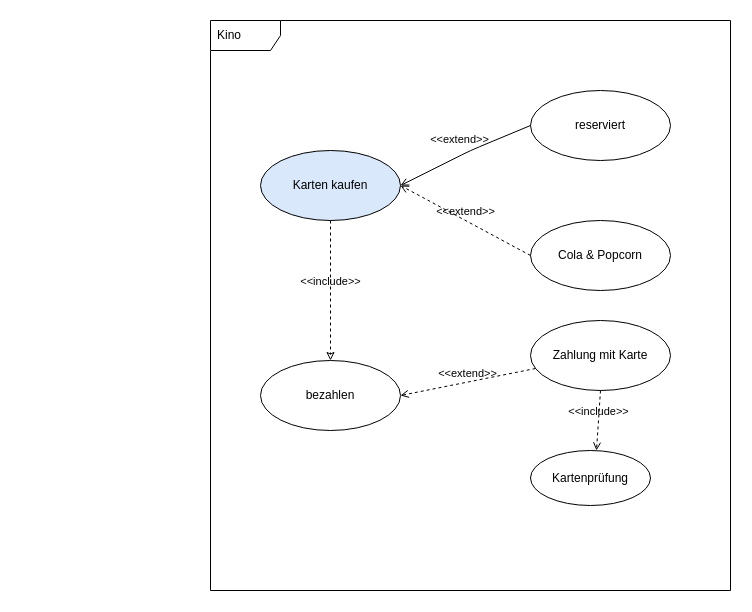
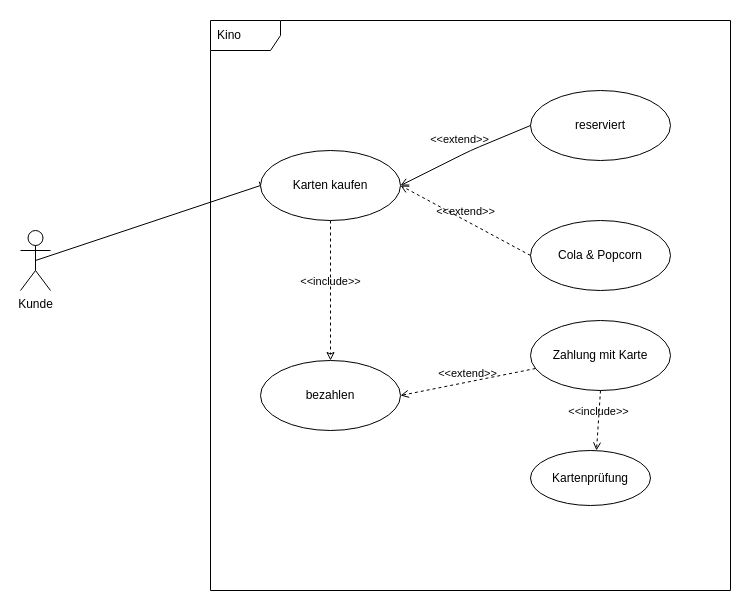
(331, 186) -> (331, 186)
none -> (148, 223)
none -> (36, 261)
